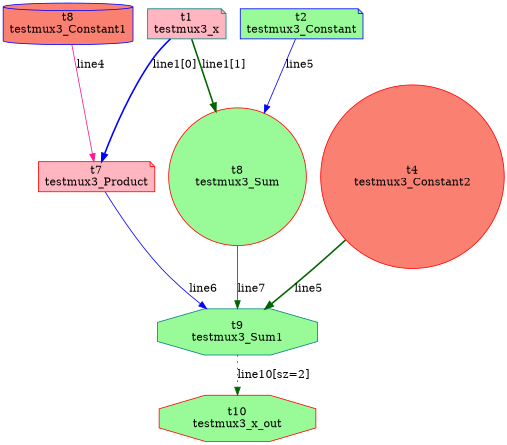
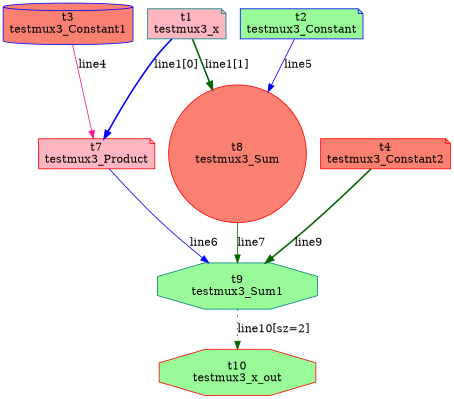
(68, 24) -> (68, 24)
(238, 177) -> (238, 154)
(412, 177) -> (386, 154)
(309, 289) -> (309, 243)
